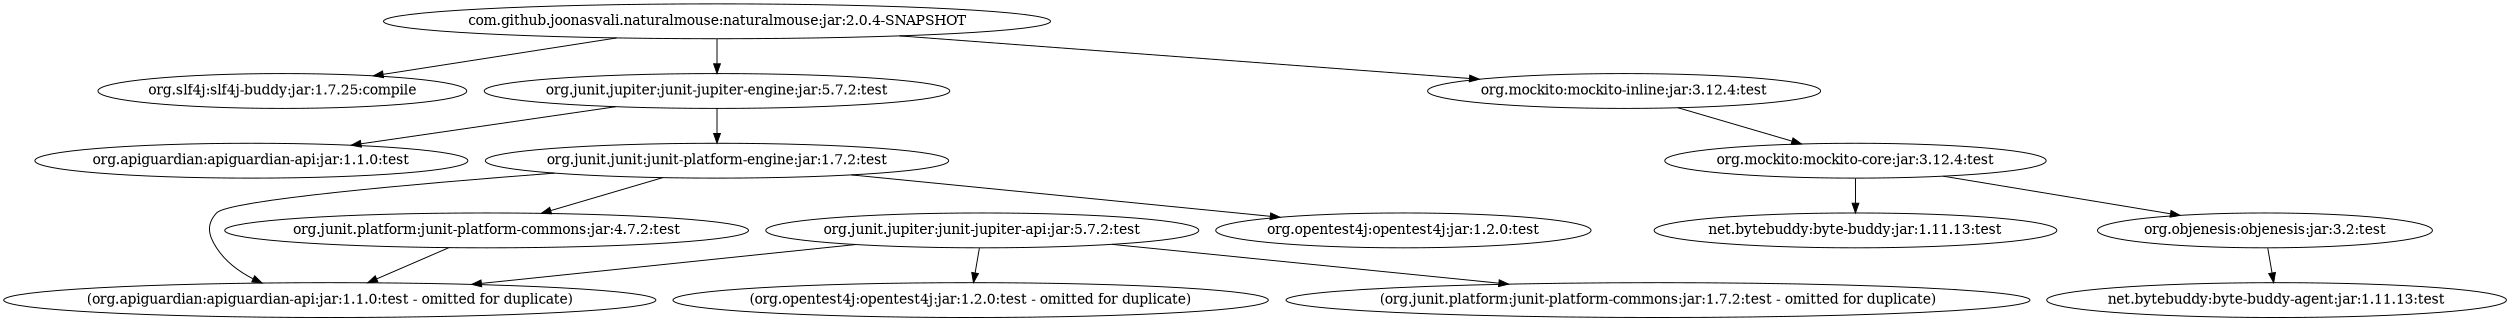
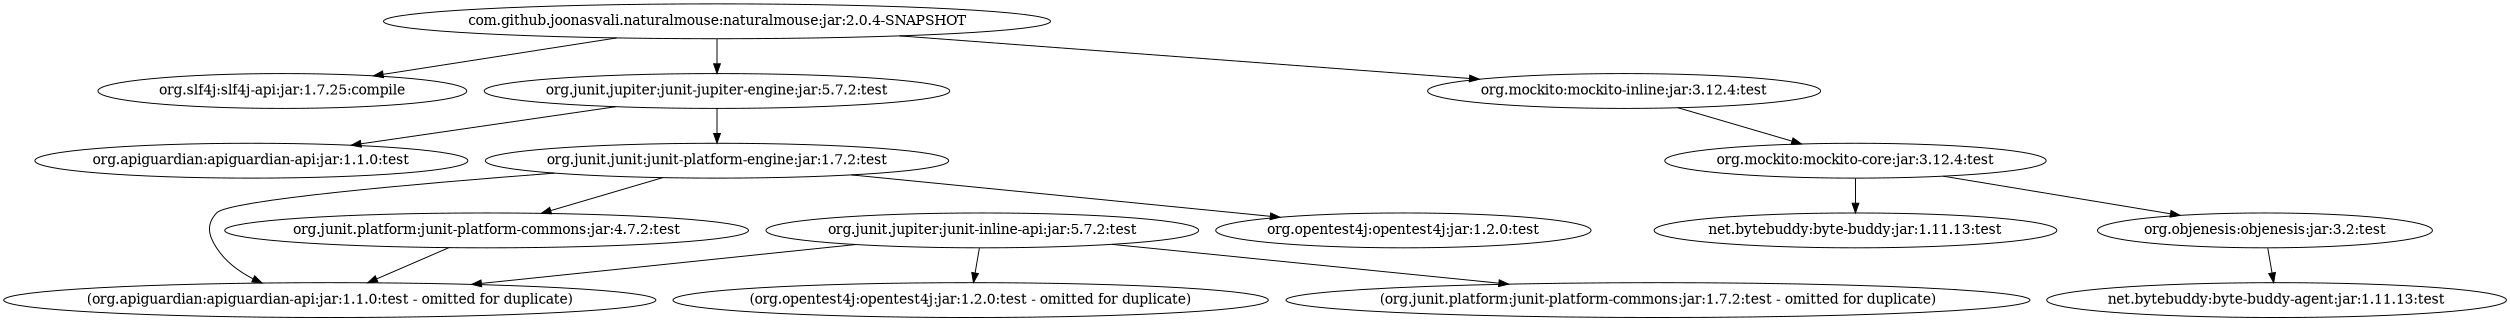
(282, 91) -> (282, 91)
(982, 230) -> (982, 230)
